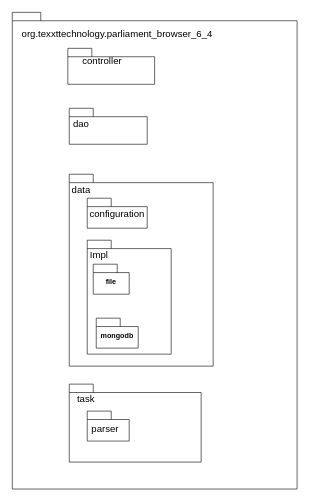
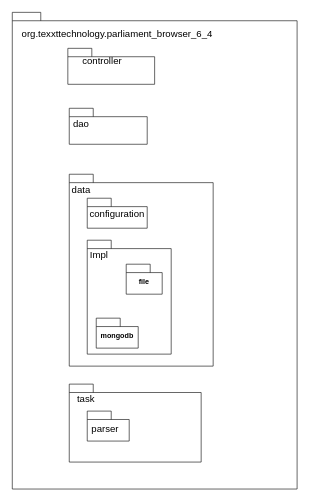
(111, 279) -> (144, 279)
